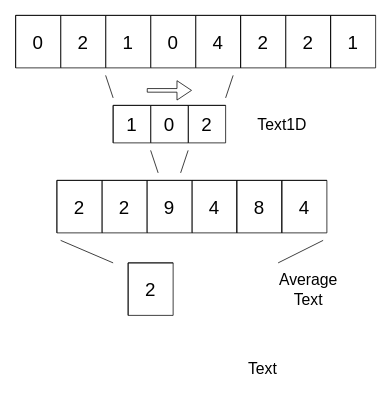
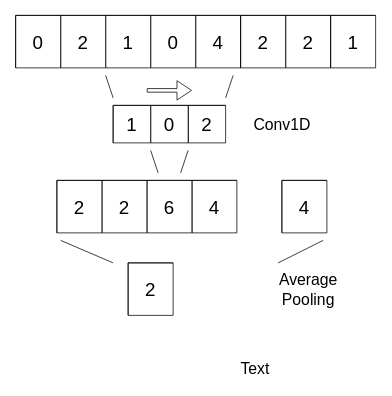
(282, 124) -> (282, 124)
(169, 207) -> (169, 207)
(259, 207) -> none
(308, 289) -> (308, 289)
(262, 369) -> (255, 369)
